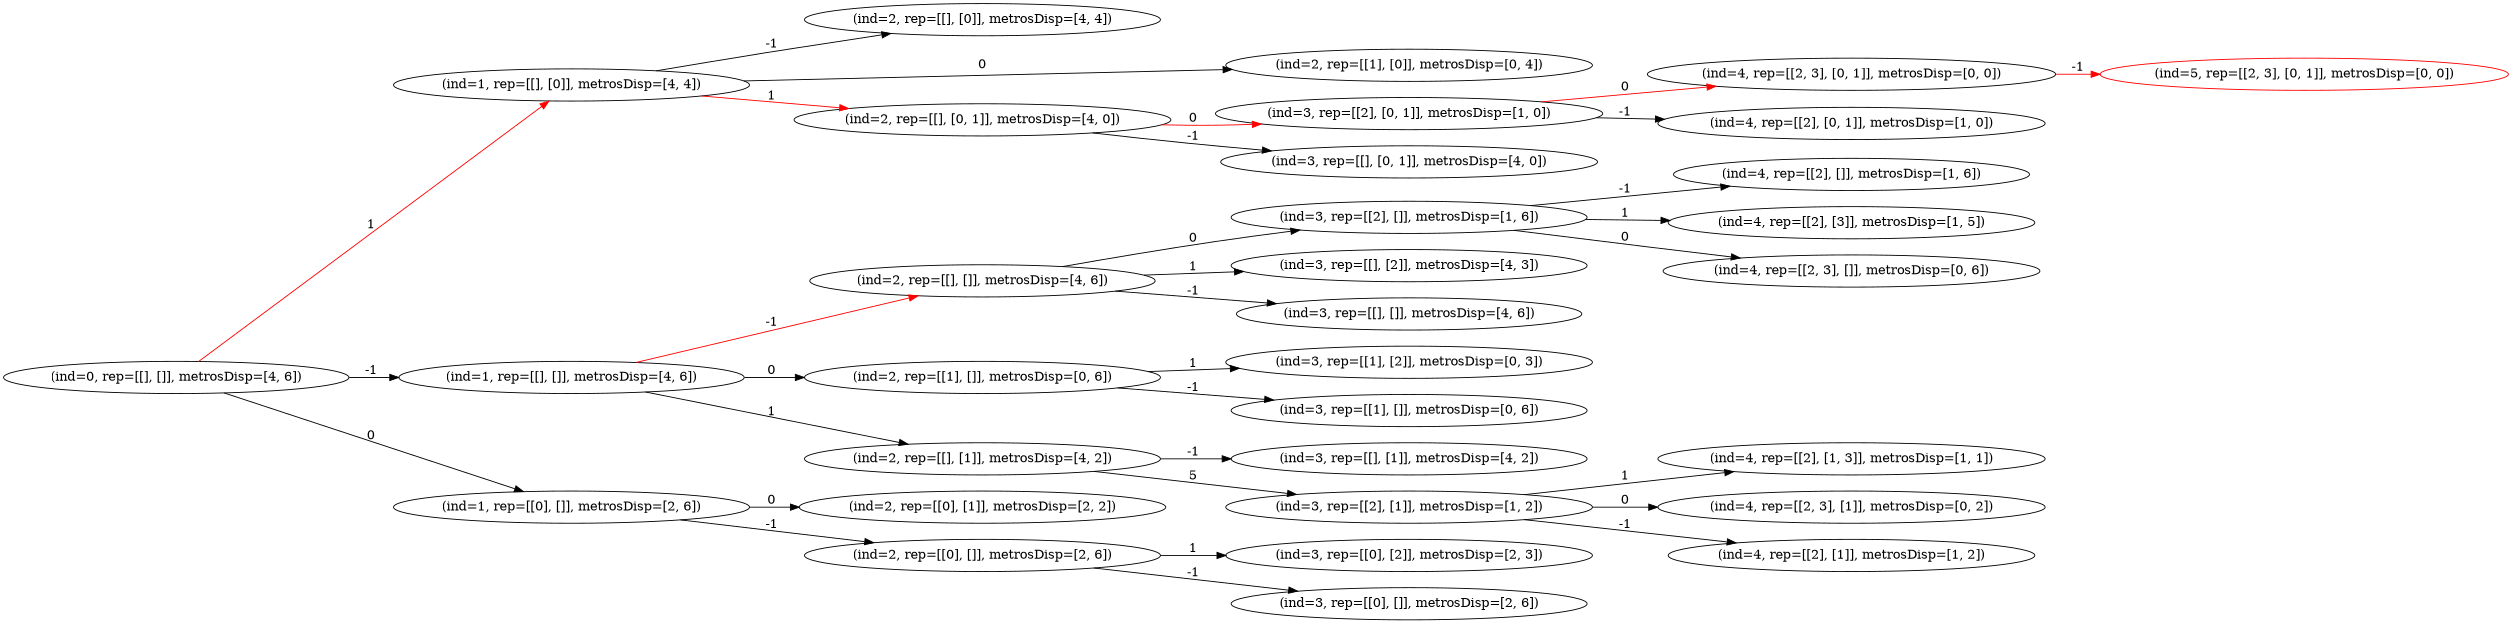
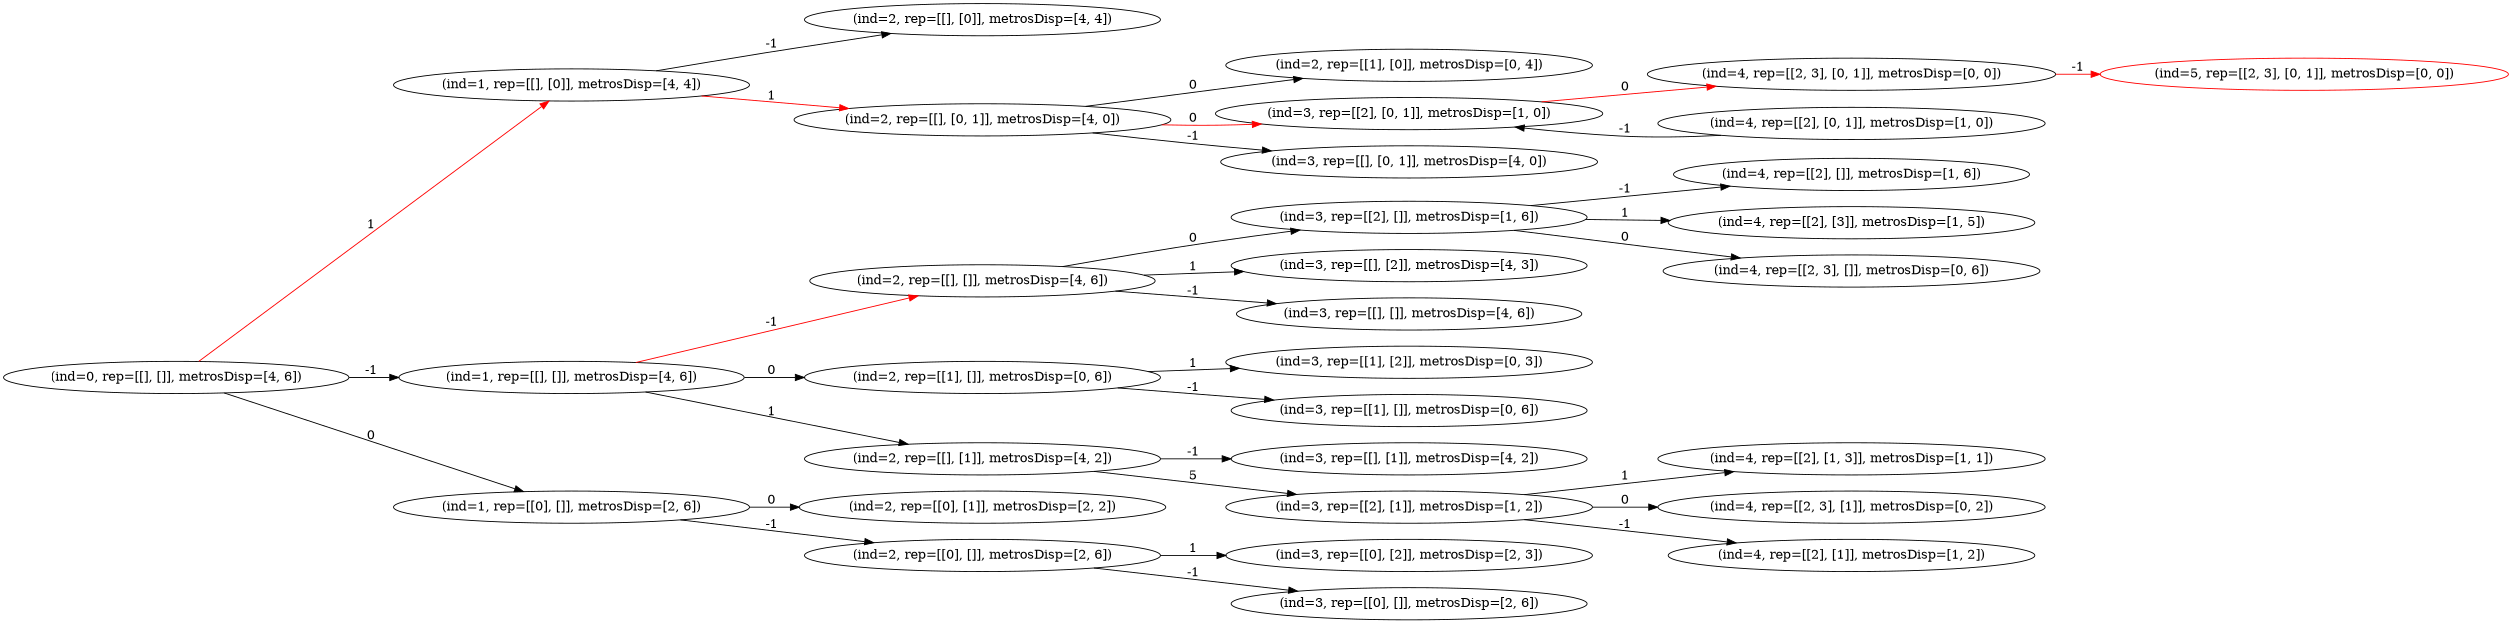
(983, 75) -> (1190, 93)
(1626, 118) -> (1622, 136)
